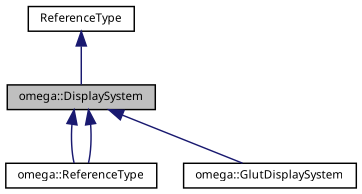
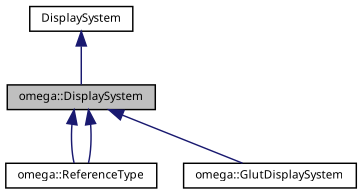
(81, 19) -> (81, 19)
